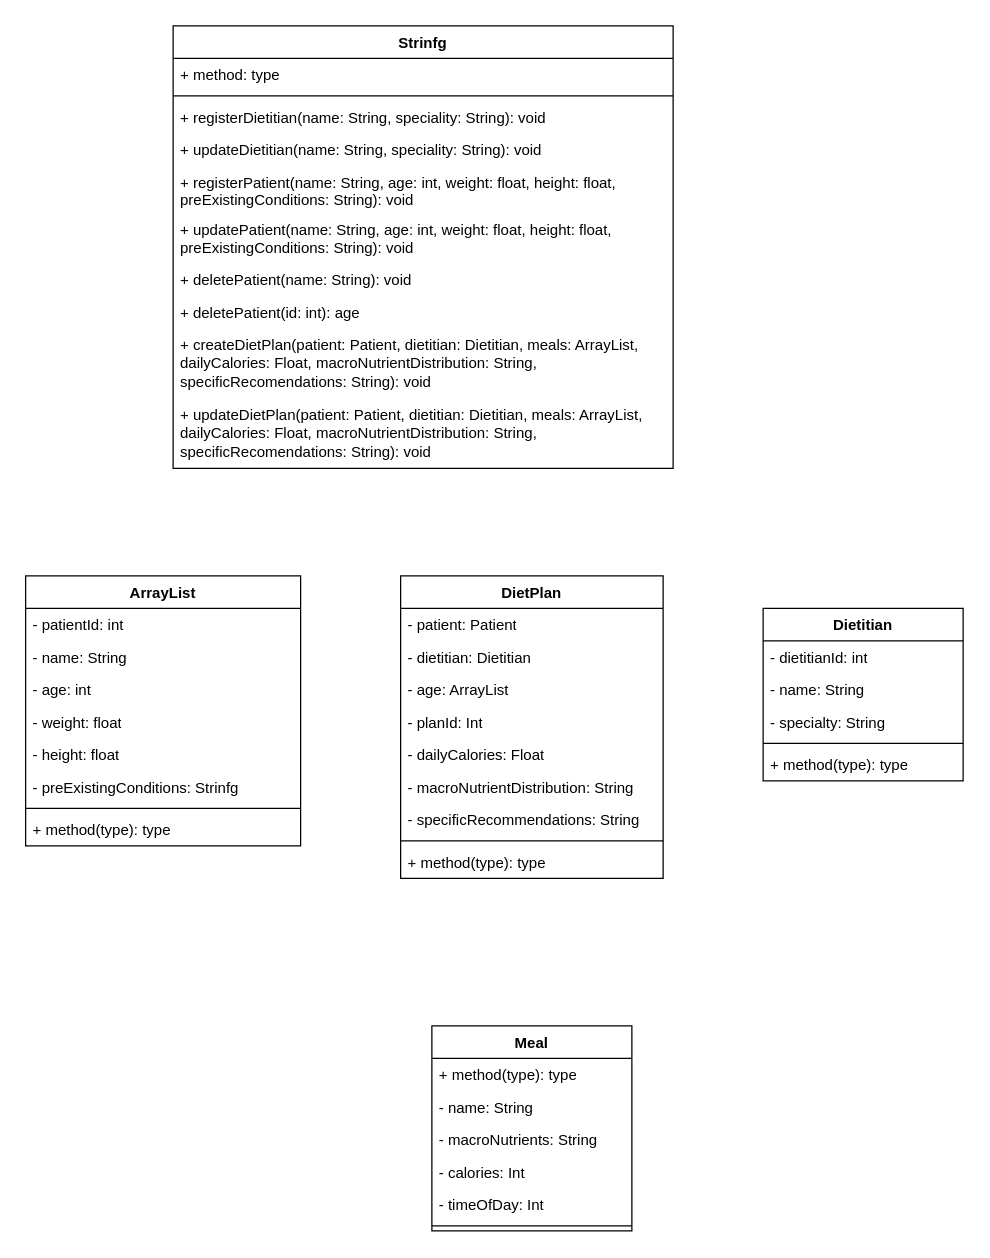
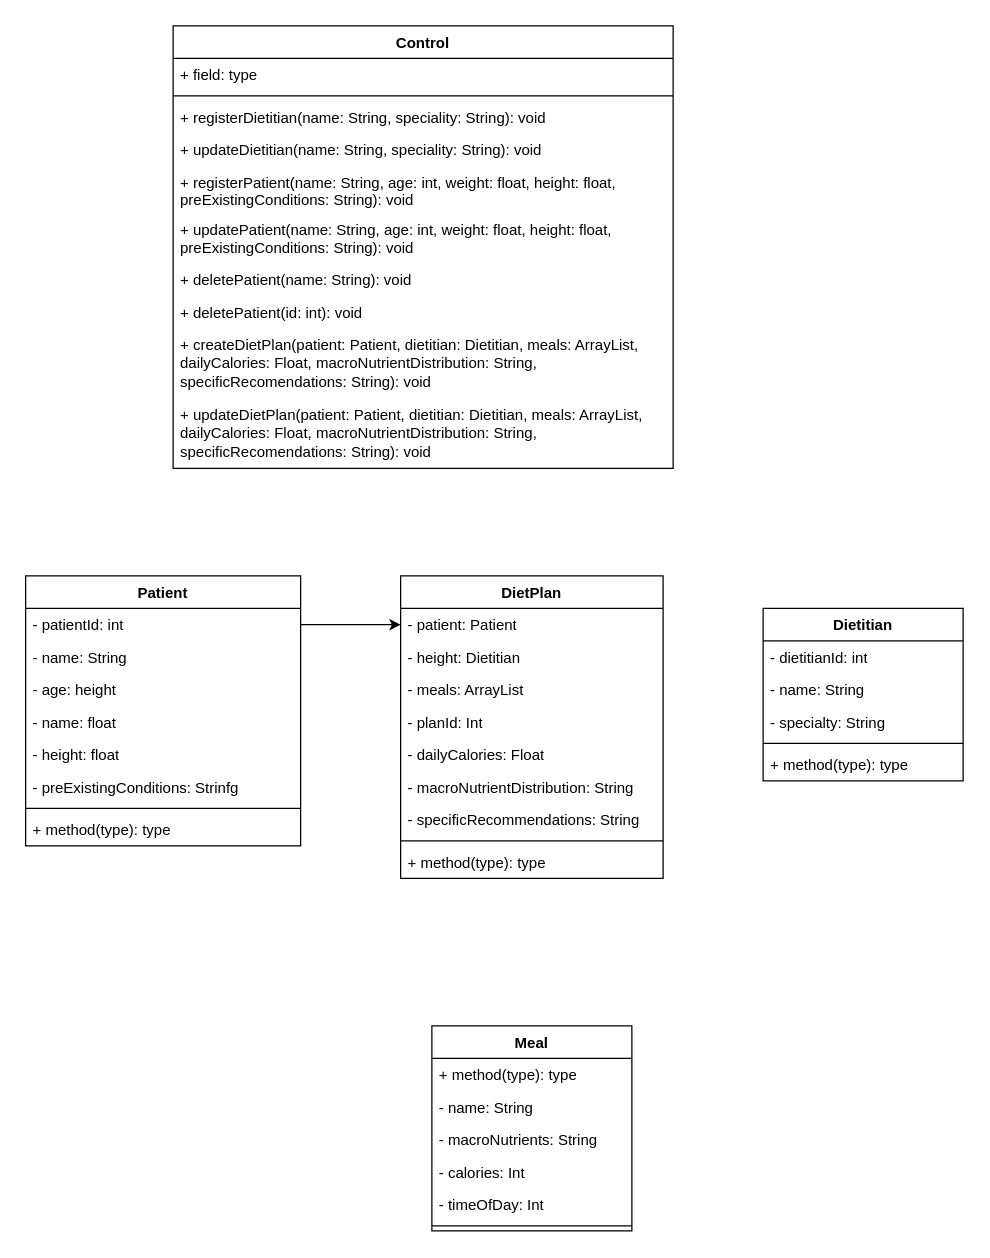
(423, 43) -> (423, 43)
(234, 76) -> (225, 76)
(285, 313) -> (287, 313)
(163, 593) -> (163, 593)
none -> (347, 624)
(483, 658) -> (474, 658)
(67, 691) -> (80, 691)
(468, 691) -> (474, 691)
(86, 723) -> (80, 723)
